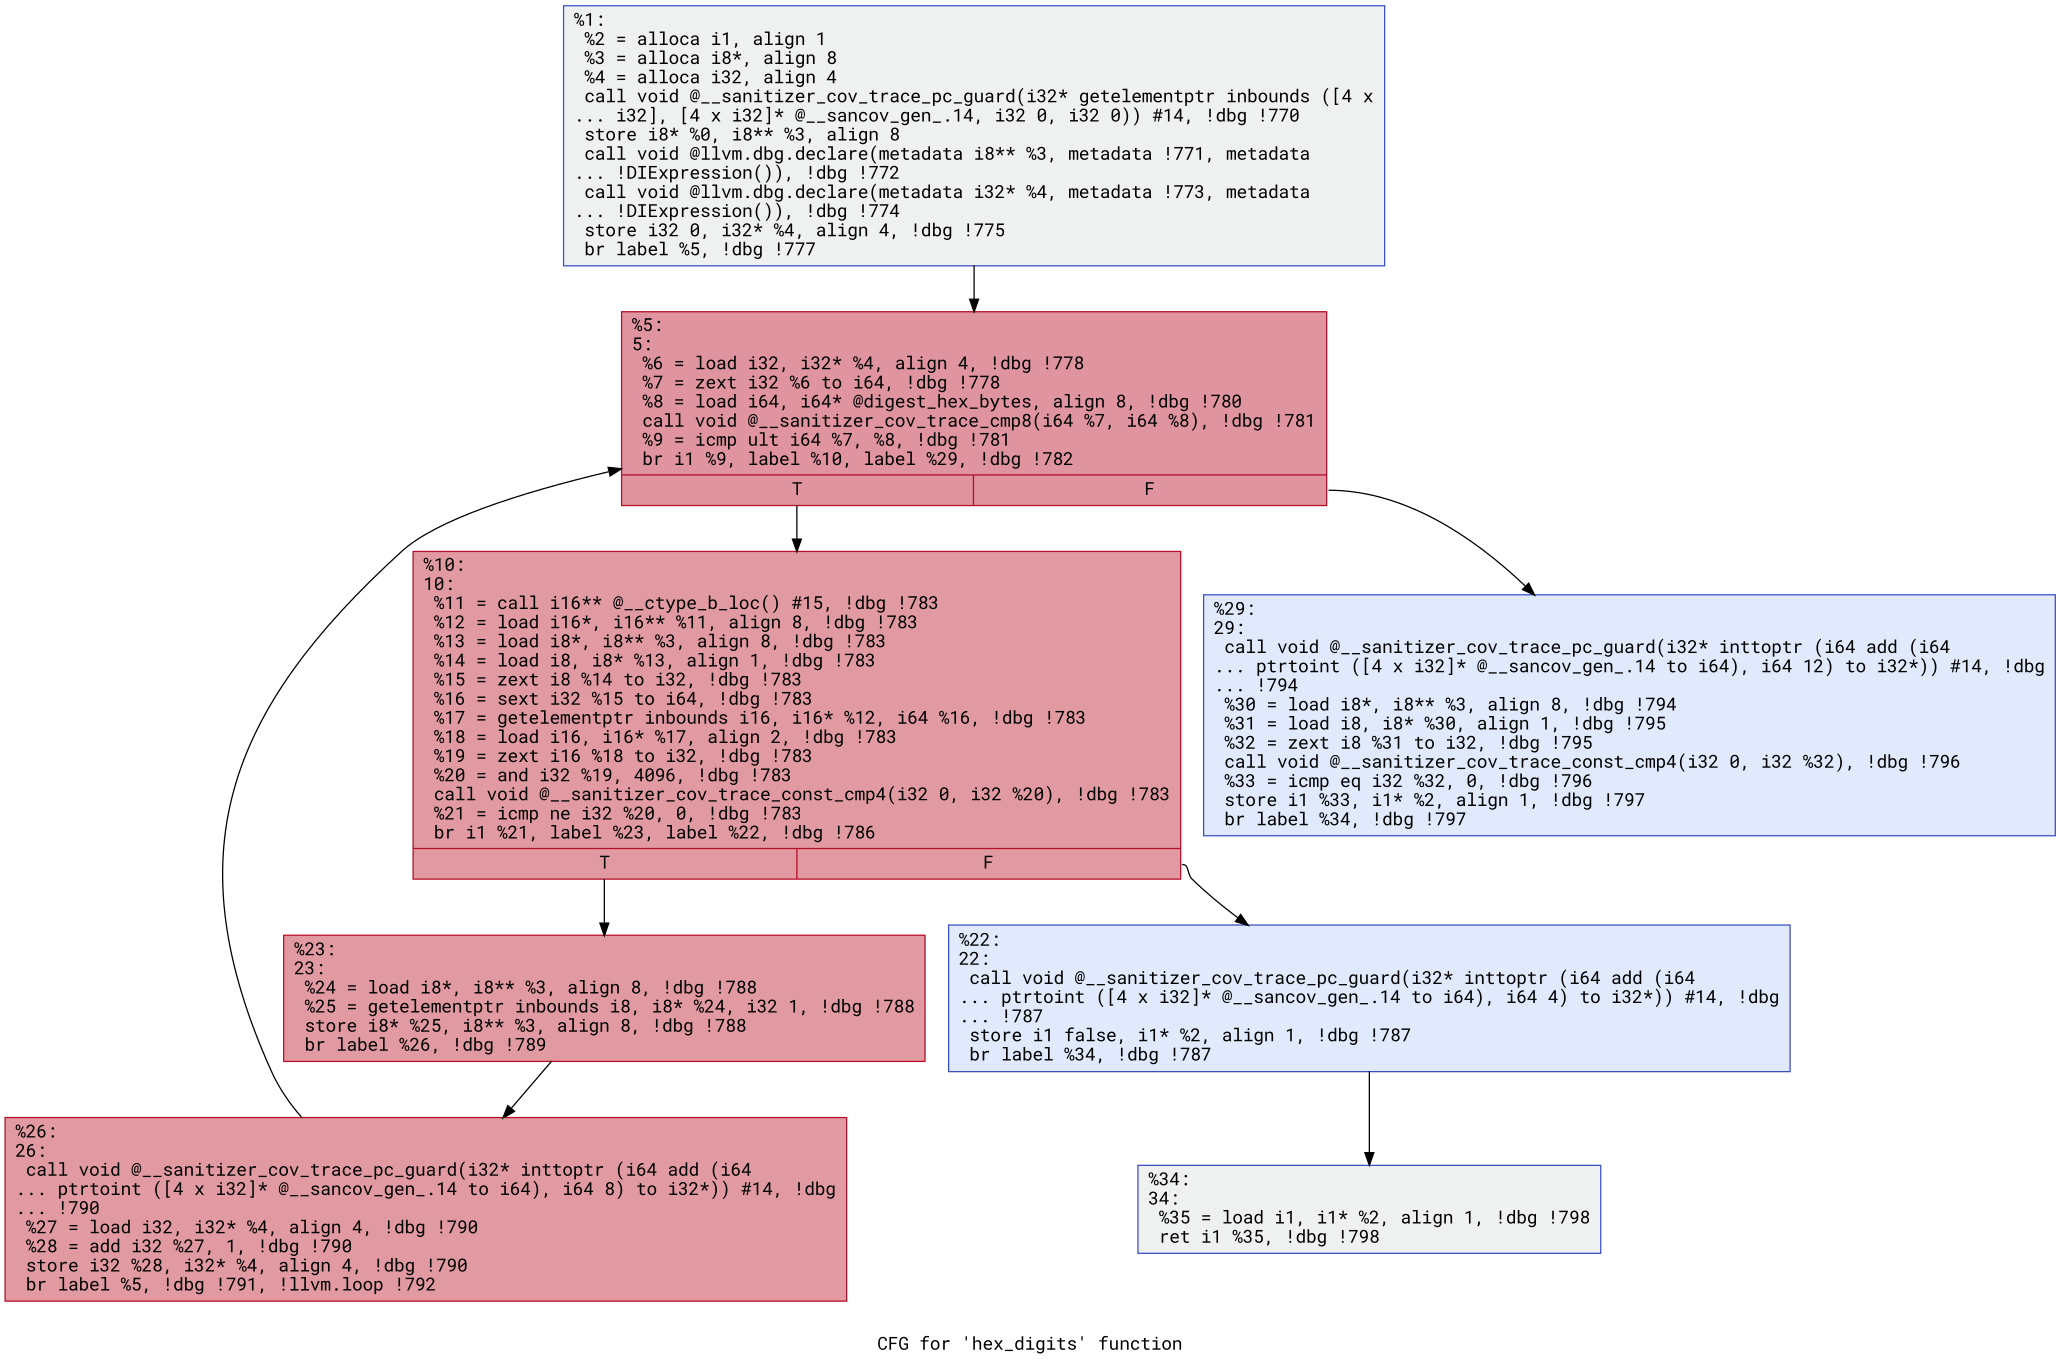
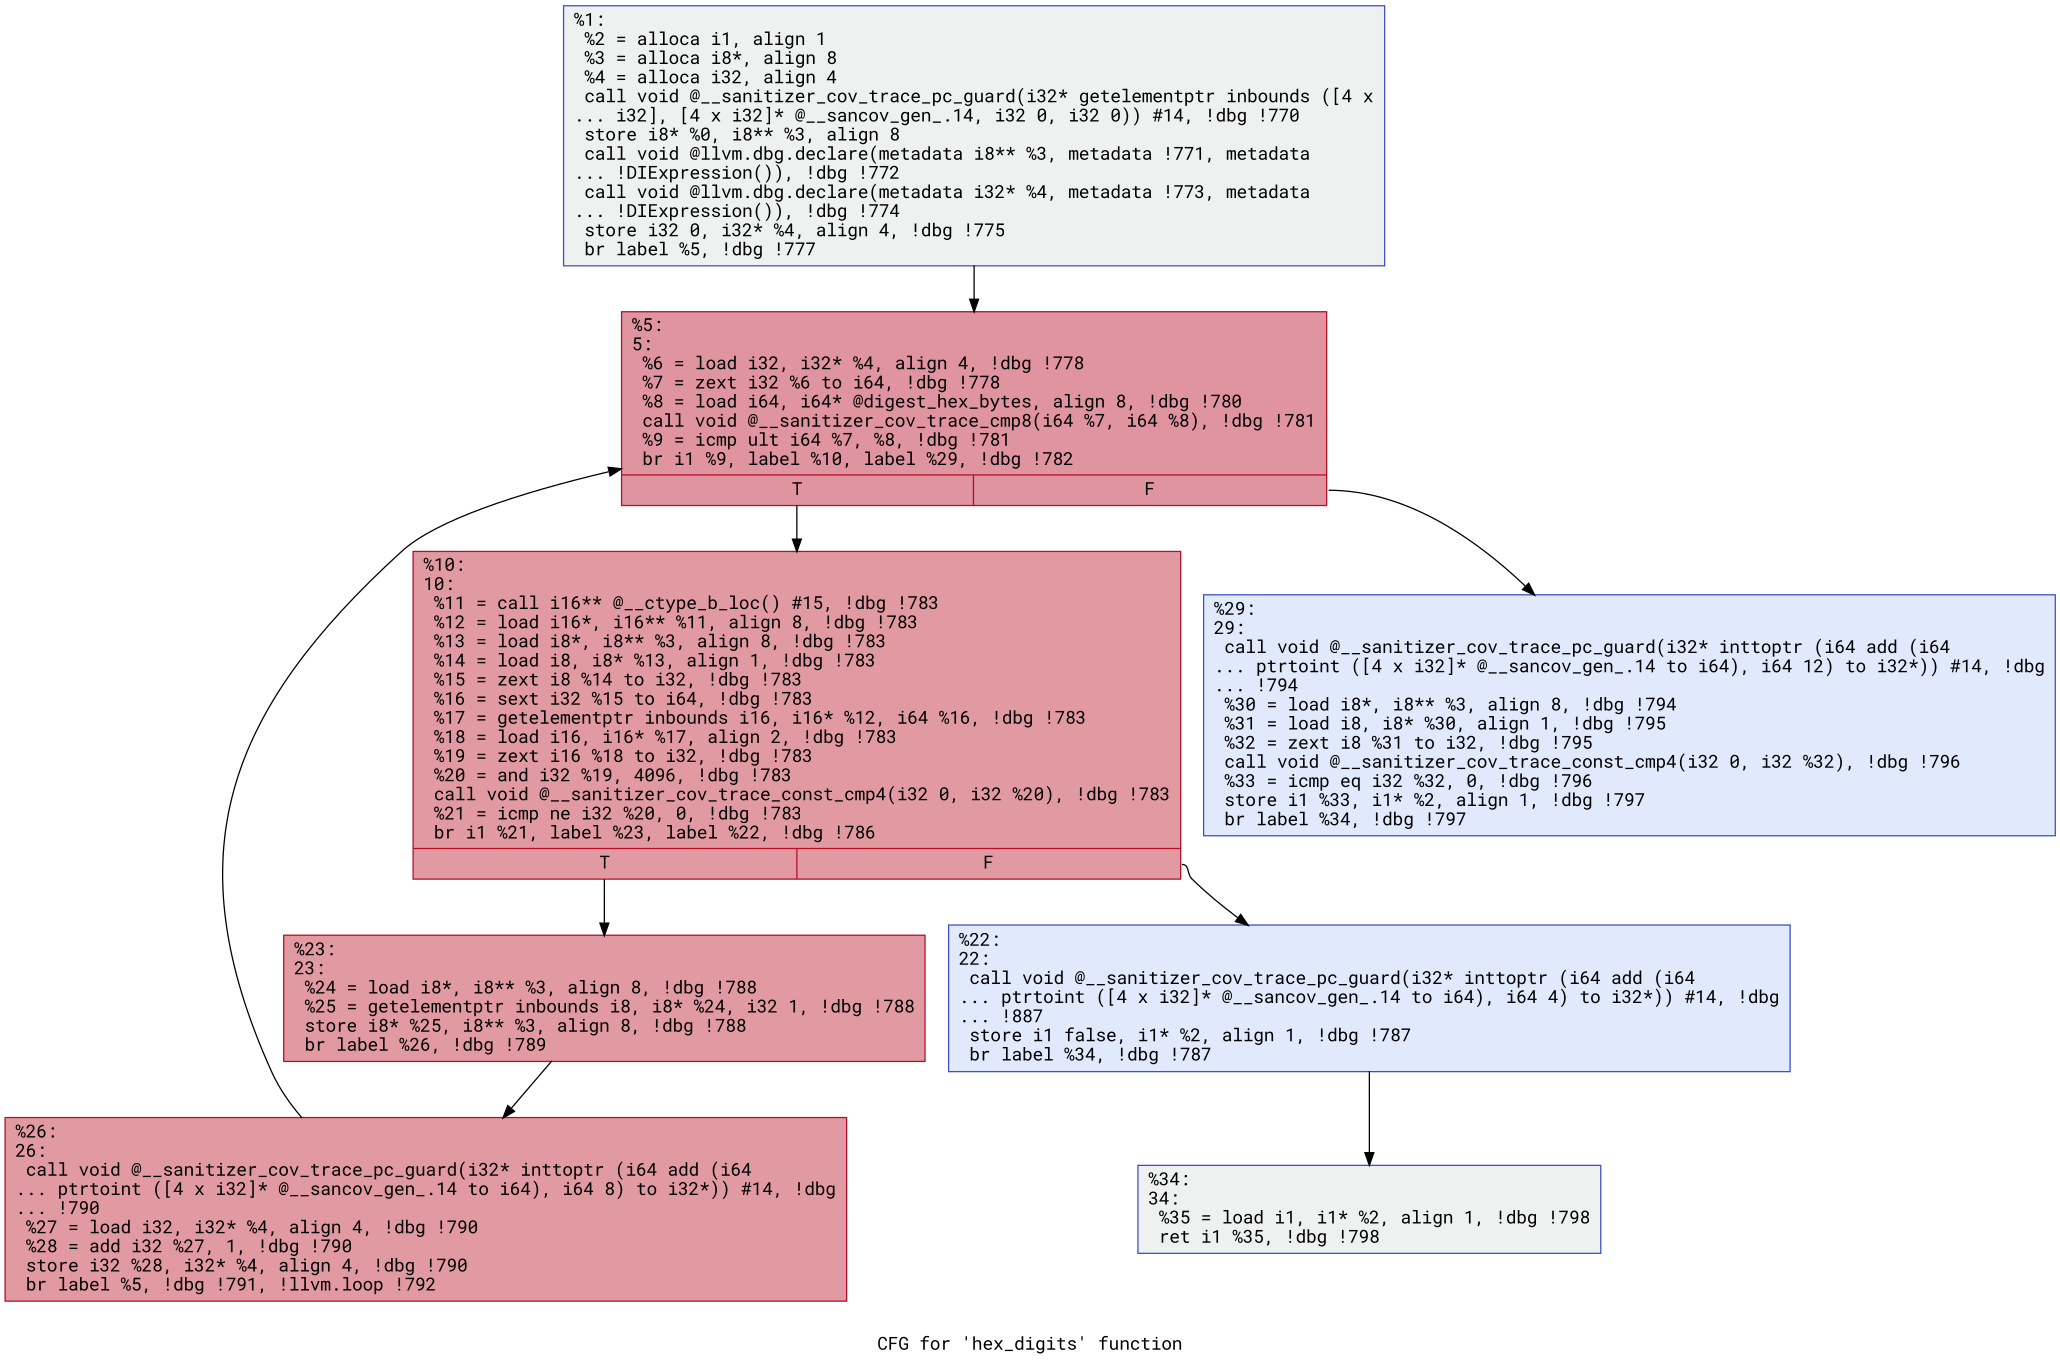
(1002, 1017) -> (1002, 1017)
